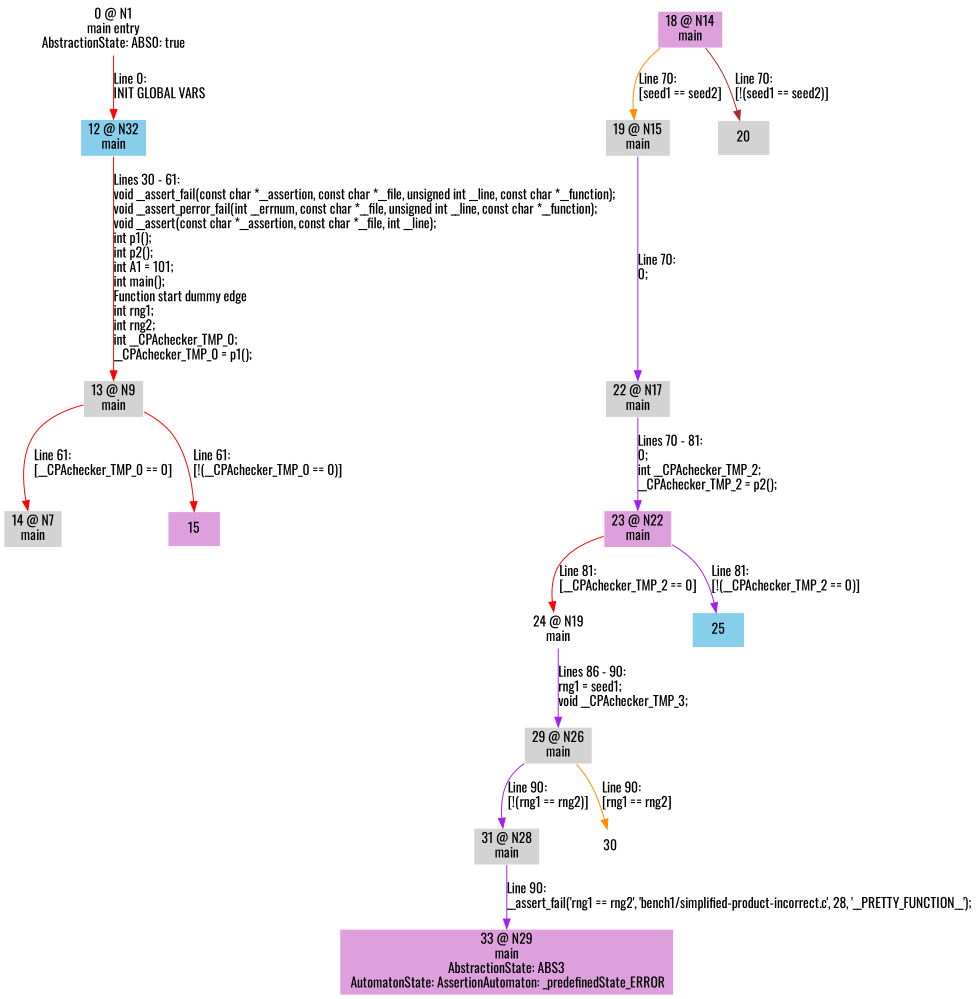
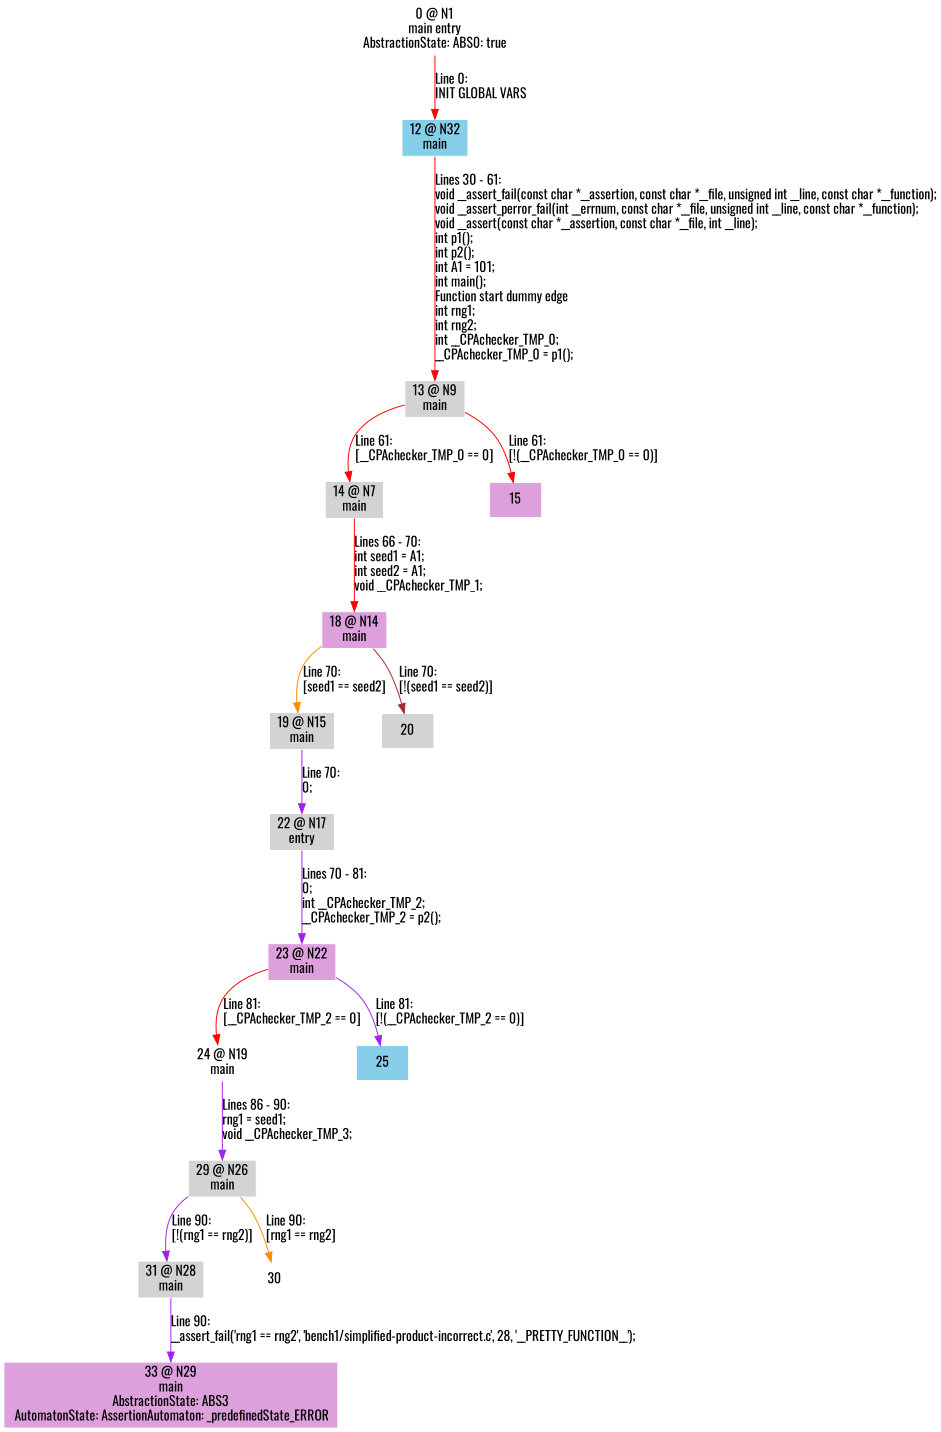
(638, 399) -> (302, 832)
none -> (354, 560)
